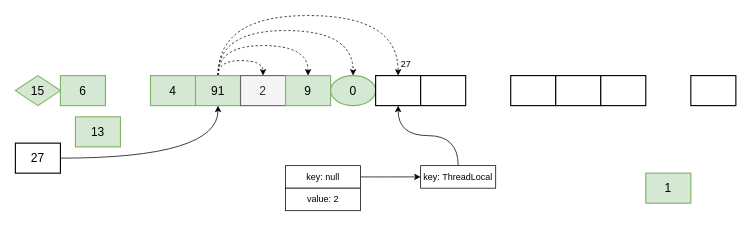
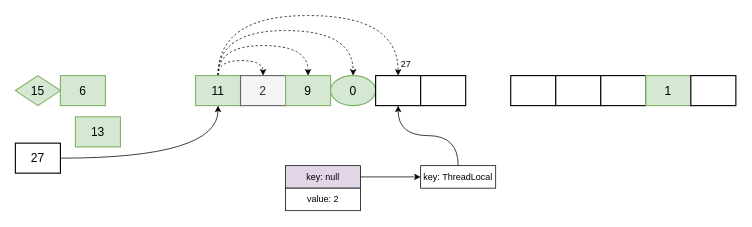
(173, 90) -> none
(218, 90) -> (218, 90)
(323, 177) -> (323, 177)
(668, 188) -> (668, 90)
